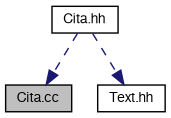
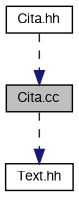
(105, 53) -> (39, 131)
